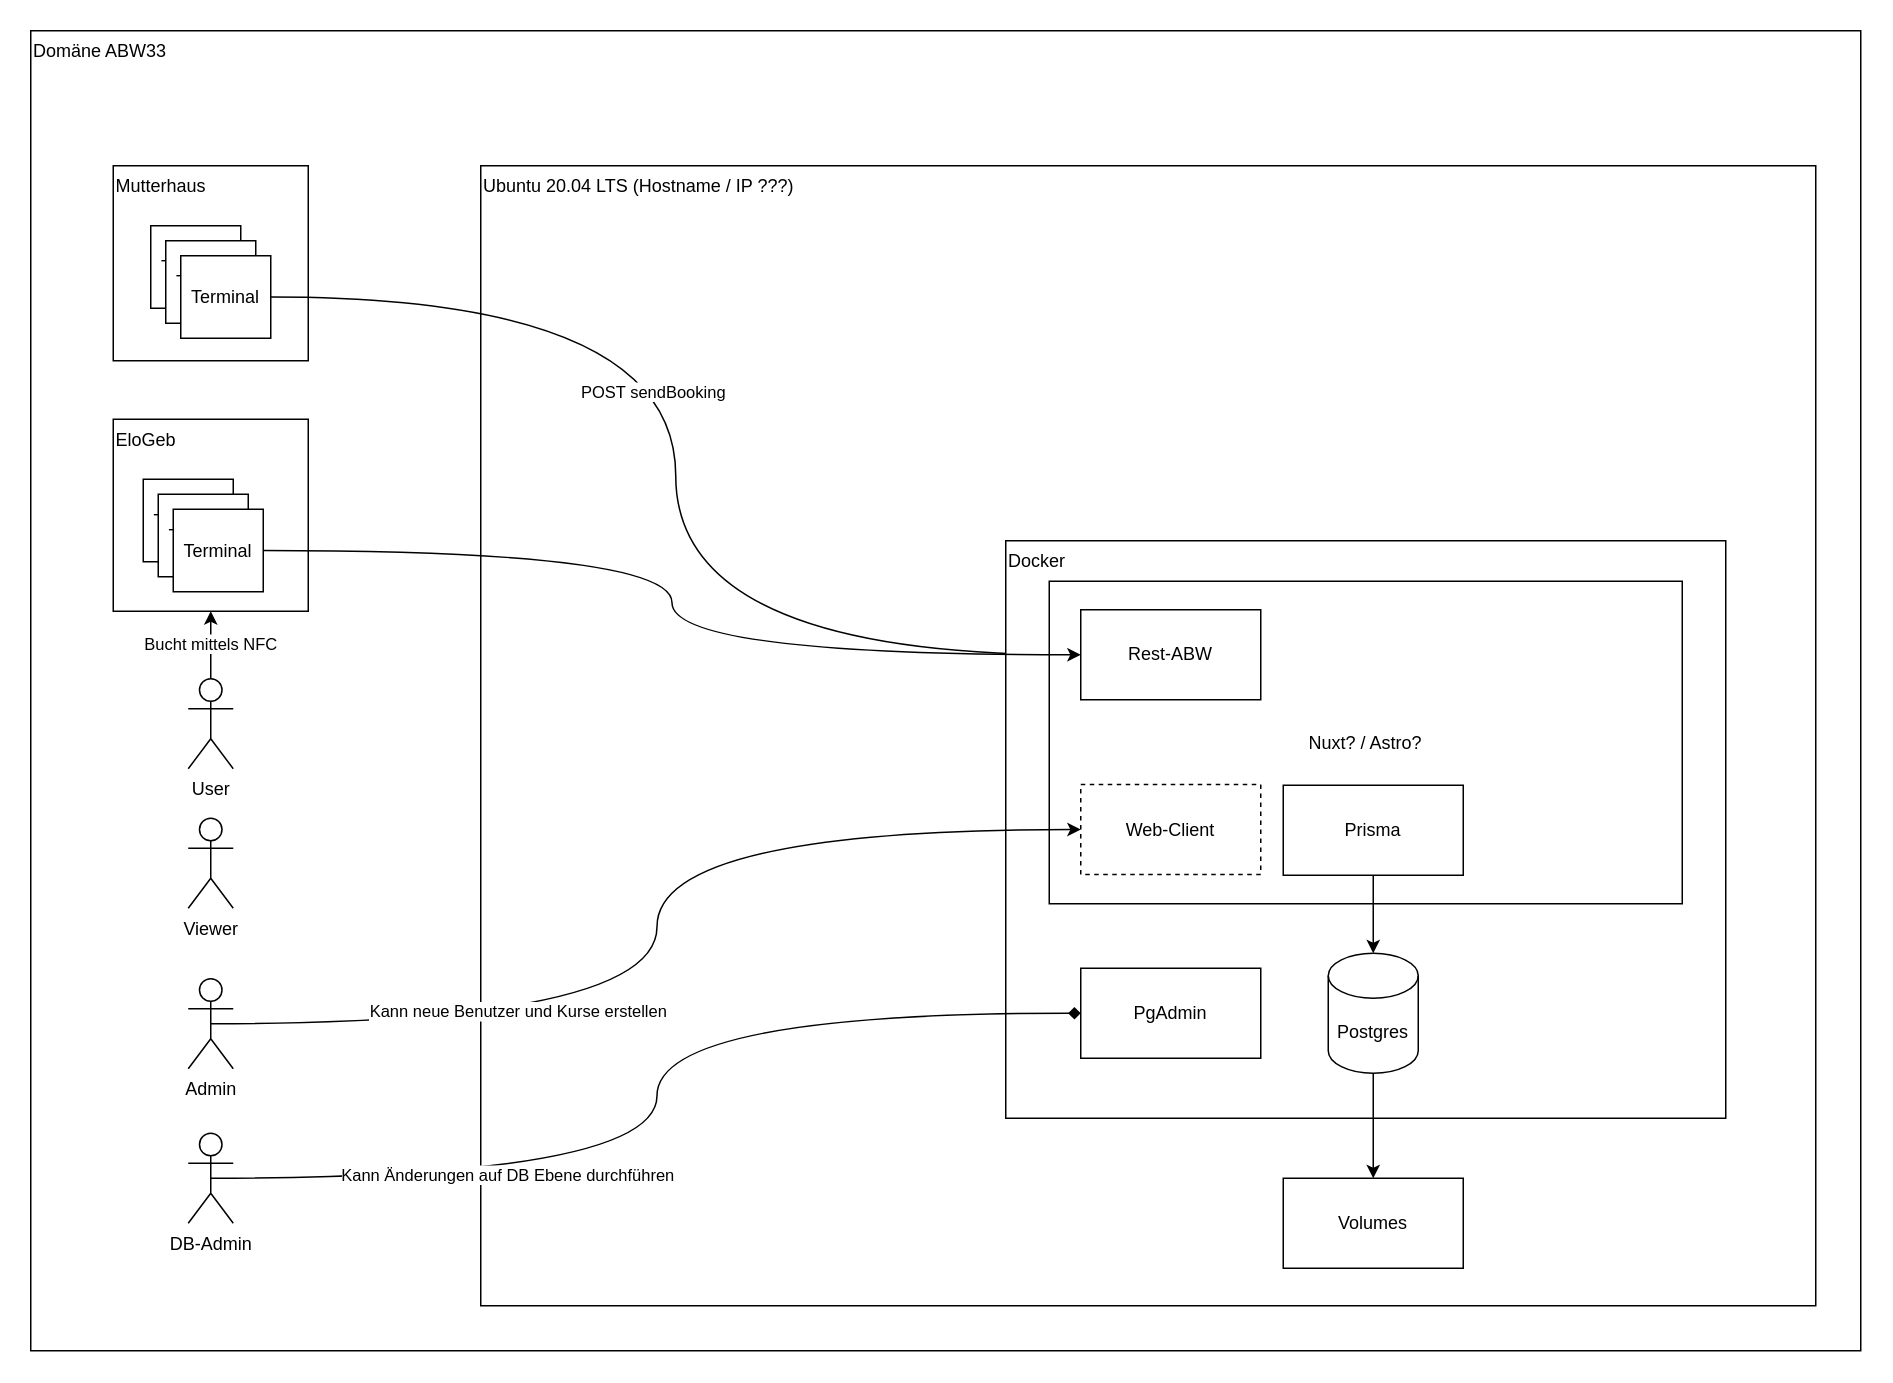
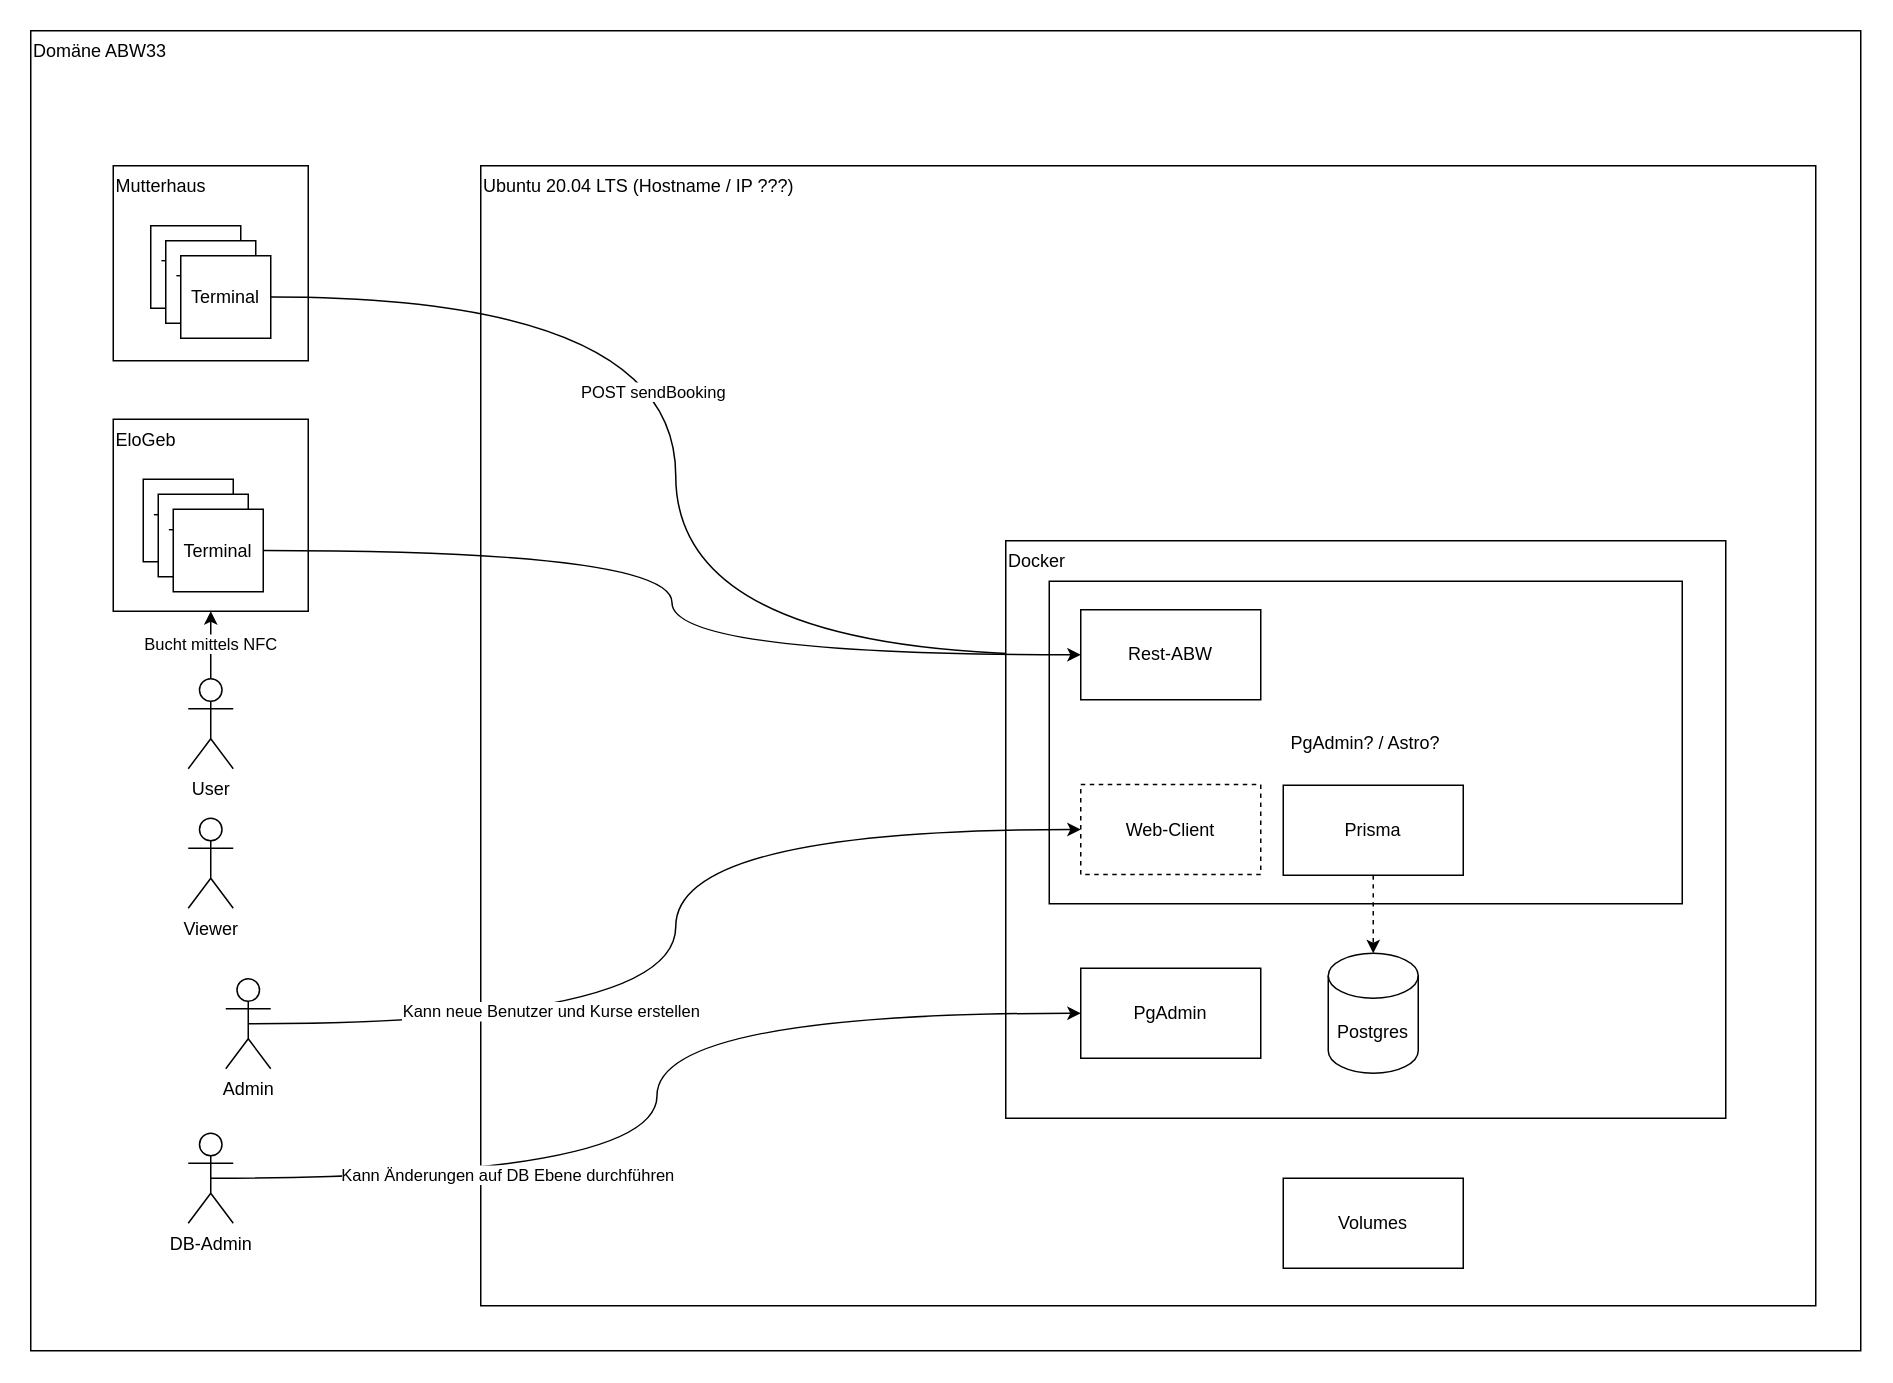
(1366, 743) -> (1366, 743)
(1373, 909) -> (1373, 909)
(1068, 1013) -> (1069, 1013)
(211, 1024) -> (248, 1024)
(1373, 1120) -> none
